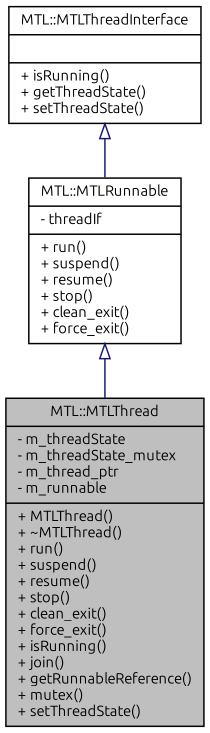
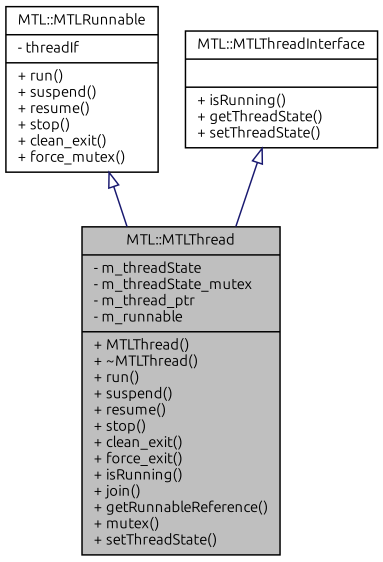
(105, 158) -> (247, 195)
(86, 329) -> (72, 157)
